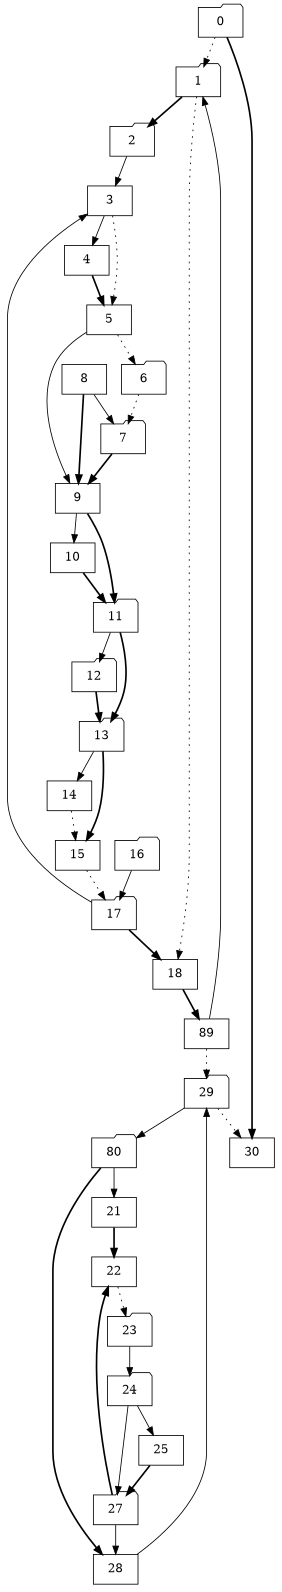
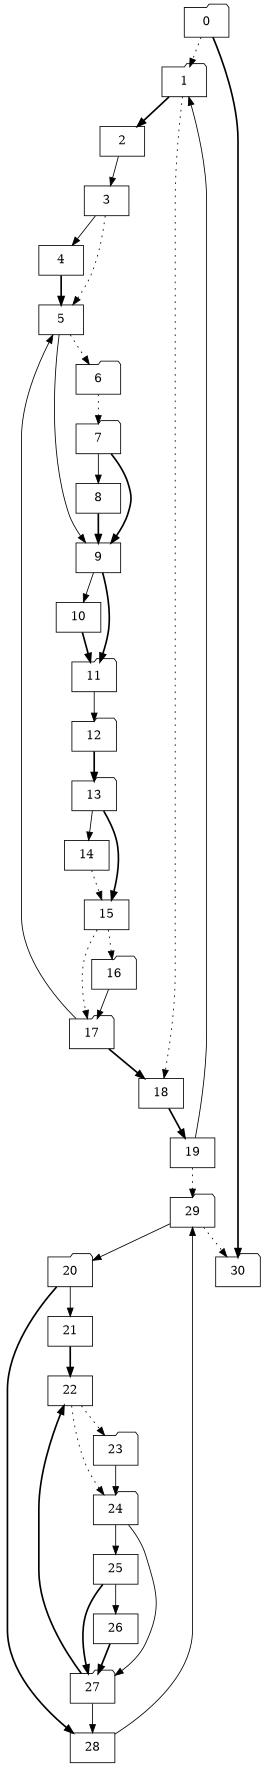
(132, 141) -> (122, 141)
(101, 406) -> (98, 465)
(7, 564) -> (21, 686)
(126, 674) -> none
none -> (110, 941)
(207, 1034) -> (193, 1153)
(114, 1153) -> (70, 1272)
(252, 1153) -> (238, 1272)
none -> (80, 1449)
none -> (116, 1629)
